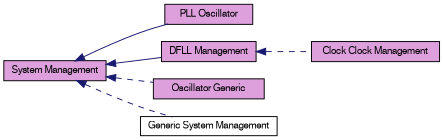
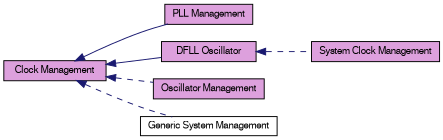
(209, 14) -> (209, 14)
(209, 52) -> (209, 52)
(376, 52) -> (376, 52)
(55, 71) -> (55, 71)
(209, 89) -> (209, 89)
